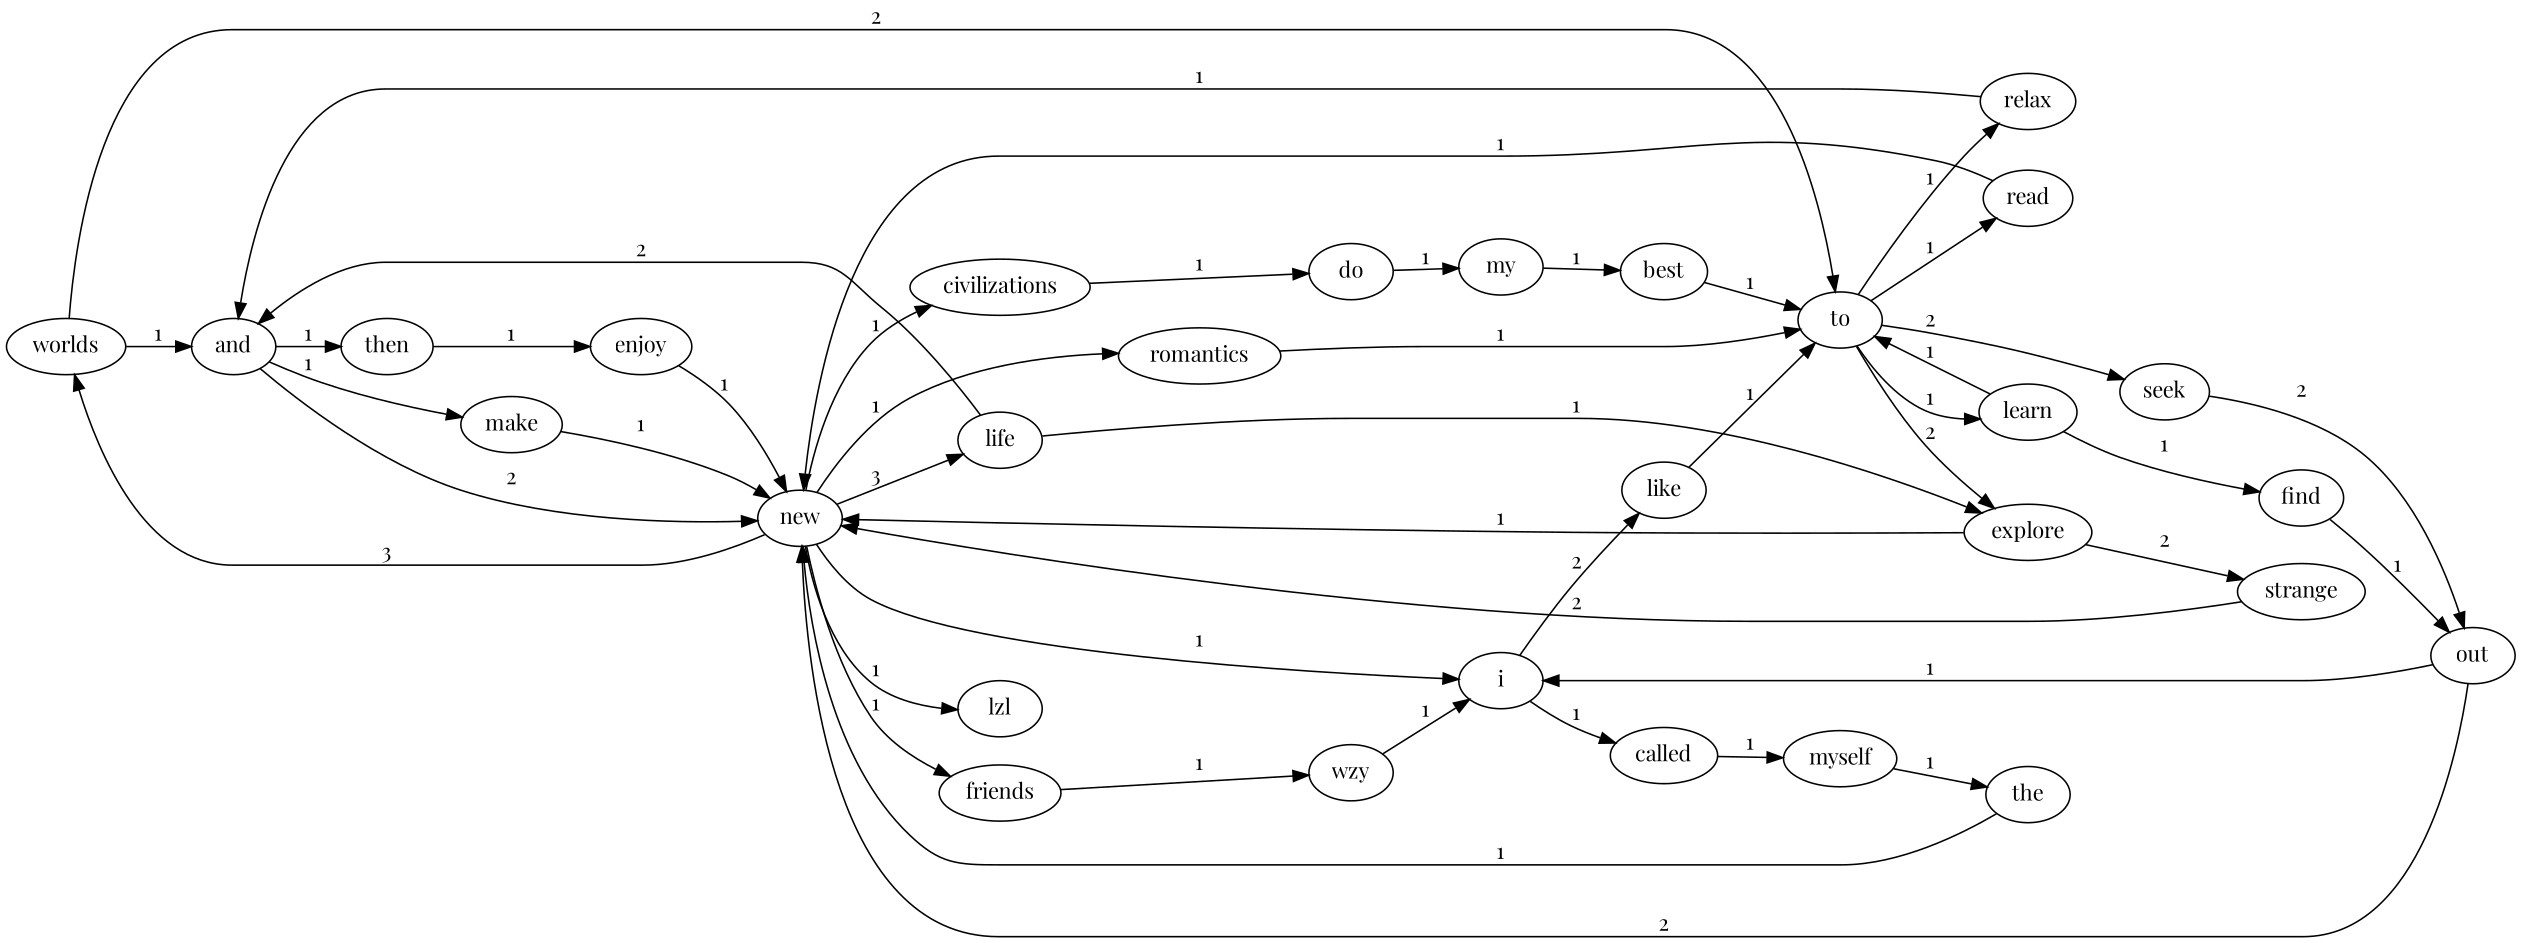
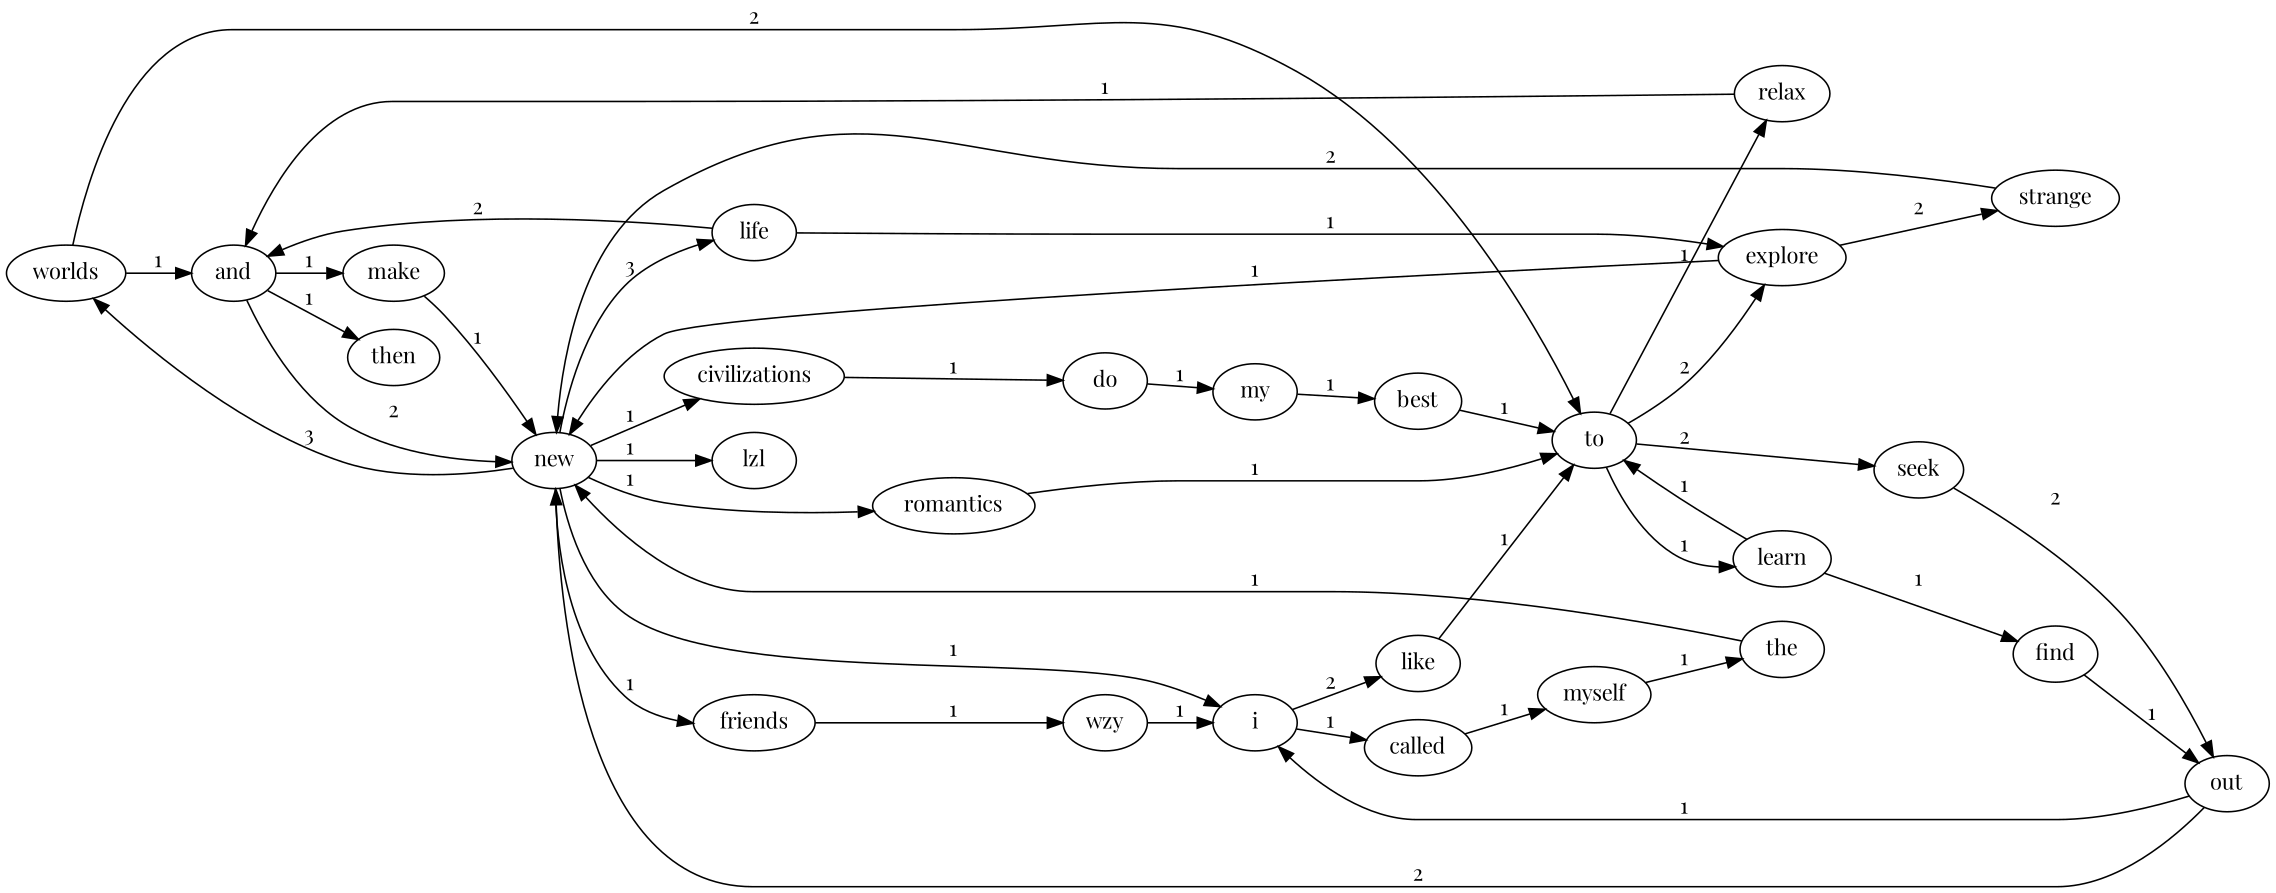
(2028, 198) -> none
(641, 347) -> none
